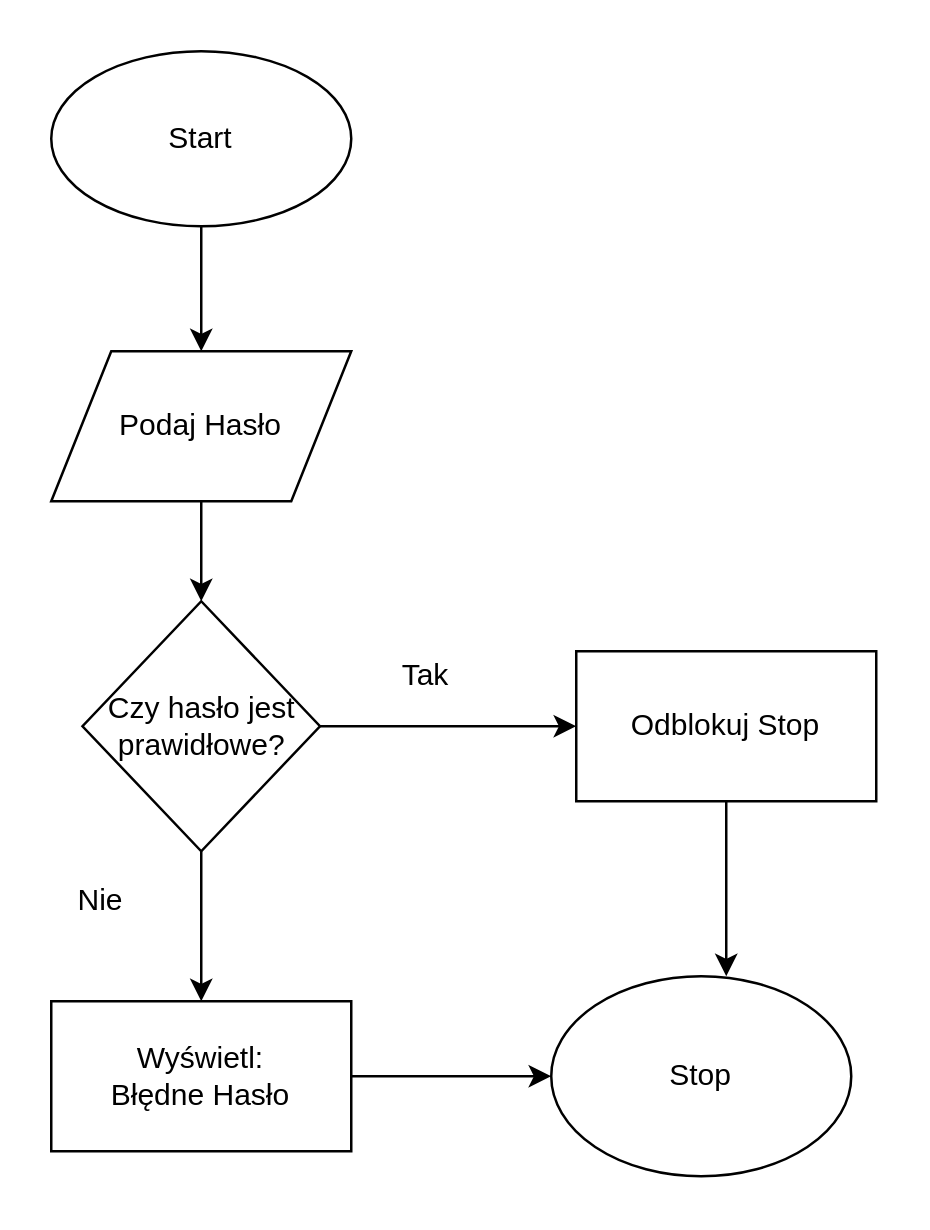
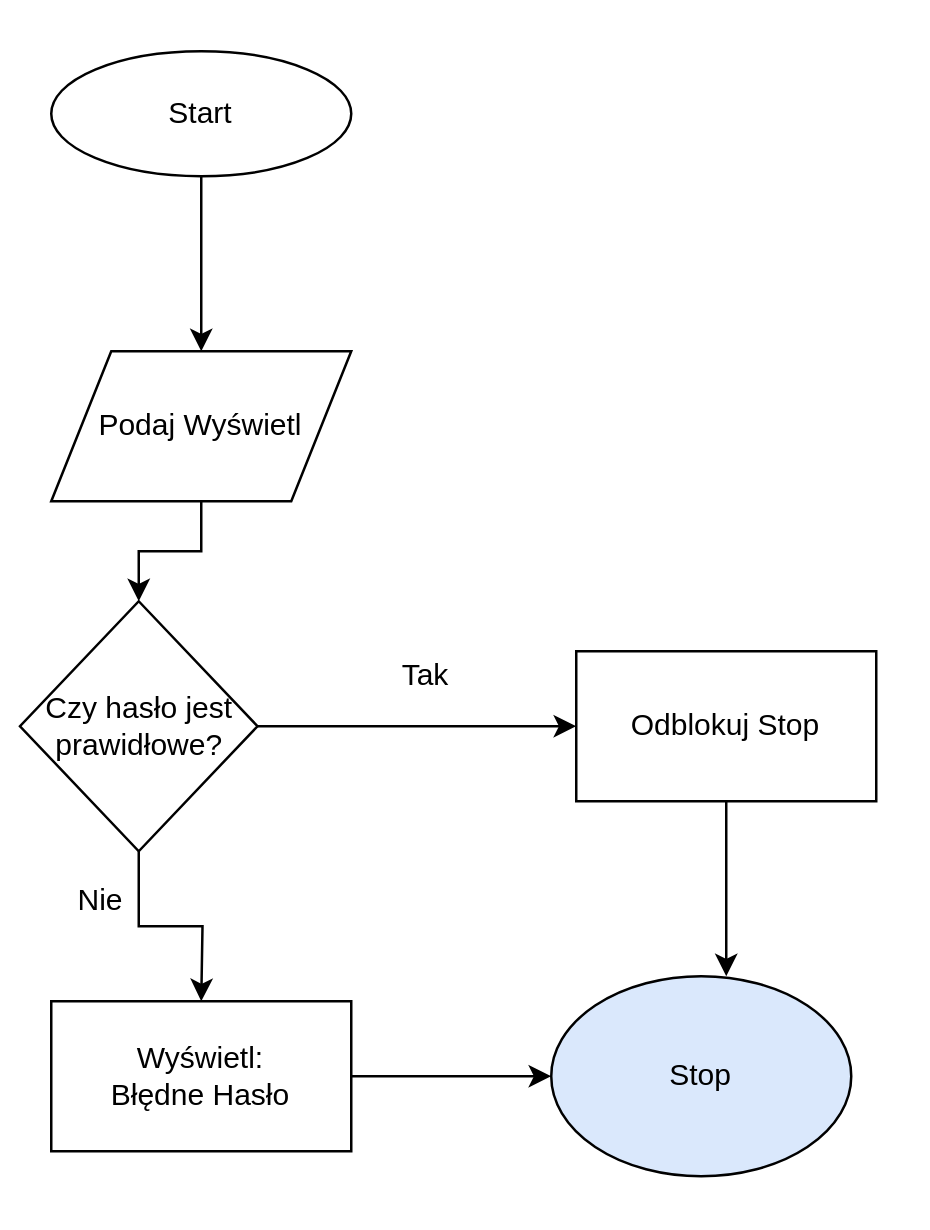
(201, 139) -> (201, 114)
(201, 426) -> (201, 426)
(201, 726) -> (139, 726)
(701, 1076) -> (701, 1076)
